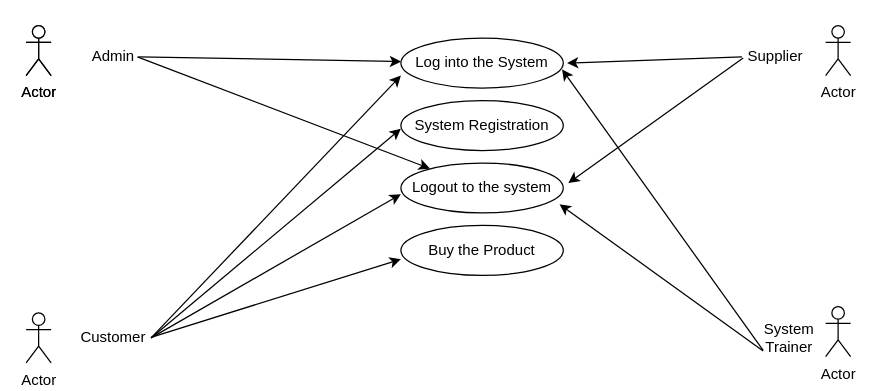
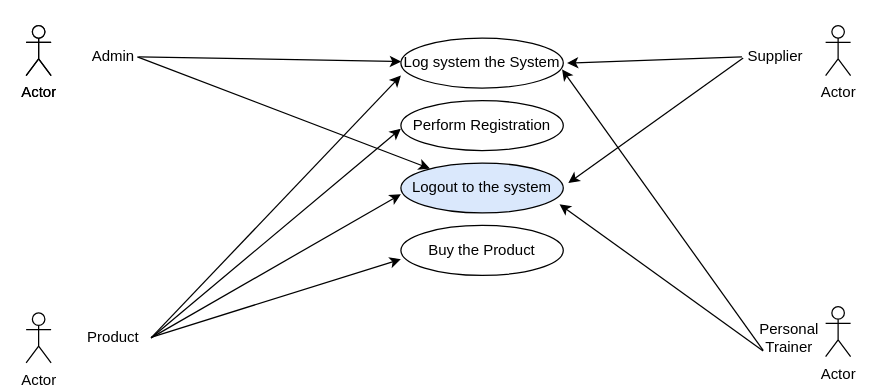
(482, 63) -> (482, 63)
(482, 126) -> (482, 126)
(482, 188) -> (482, 188)
(113, 338) -> (113, 338)
(789, 338) -> (789, 338)
